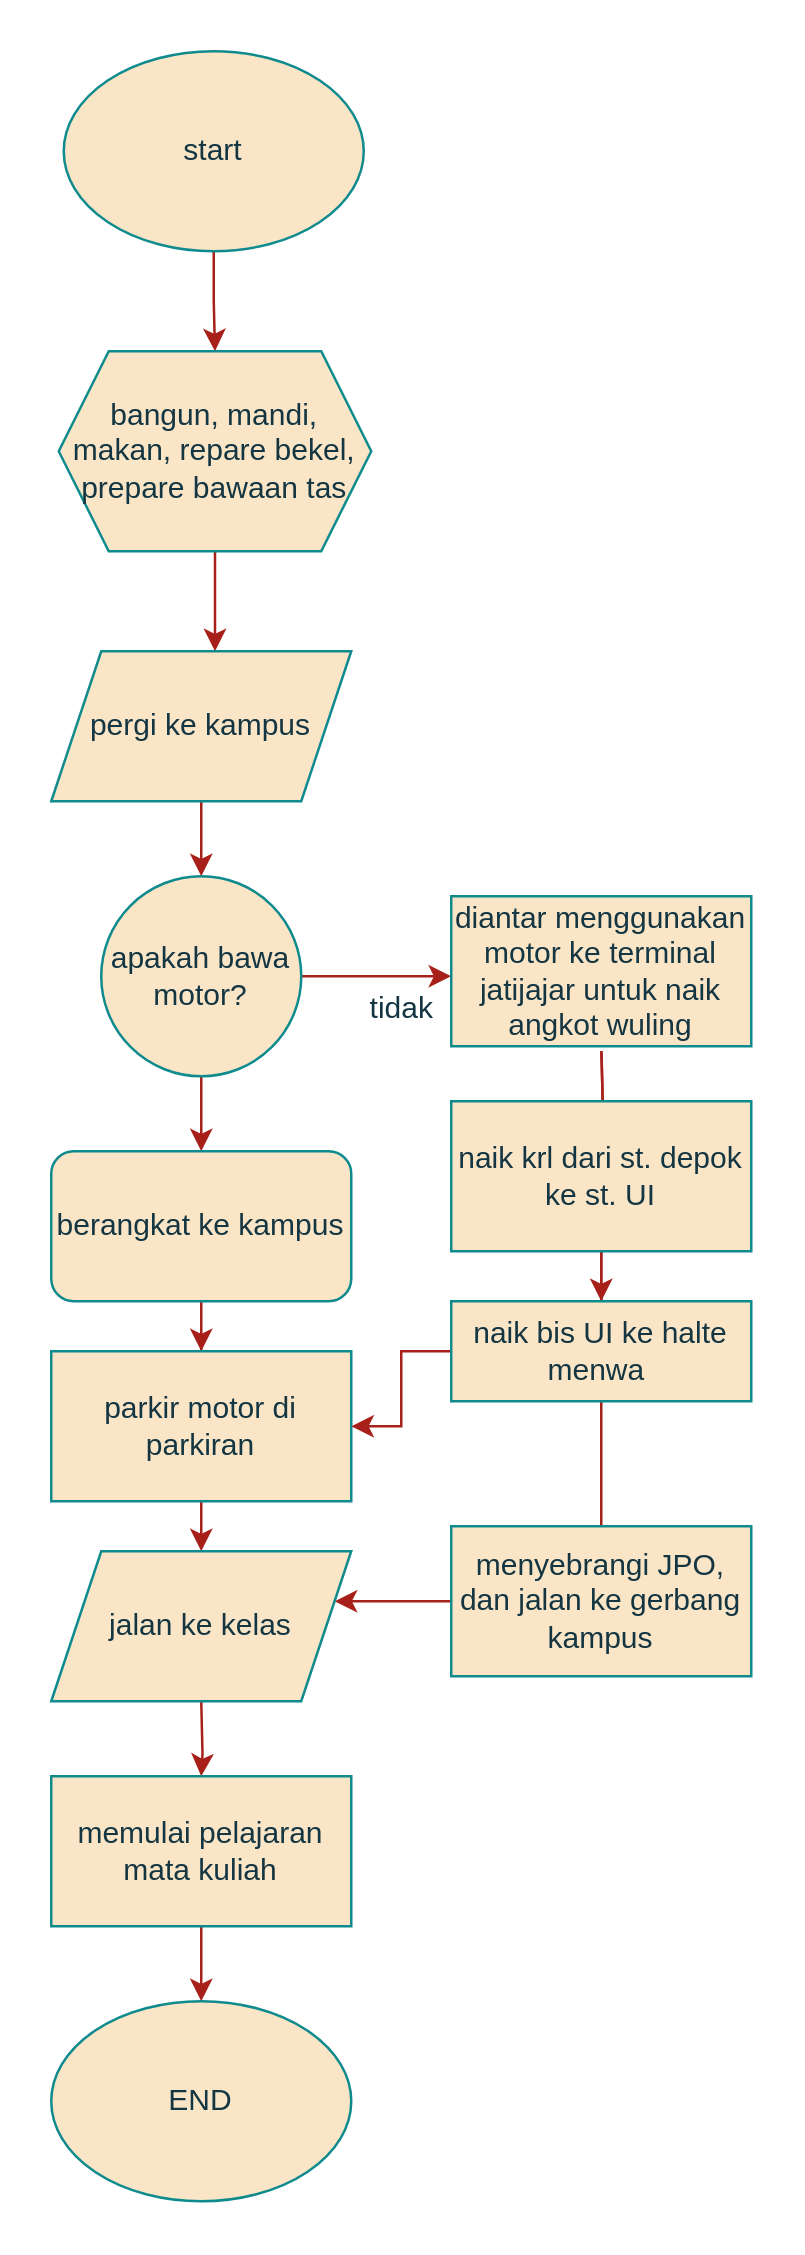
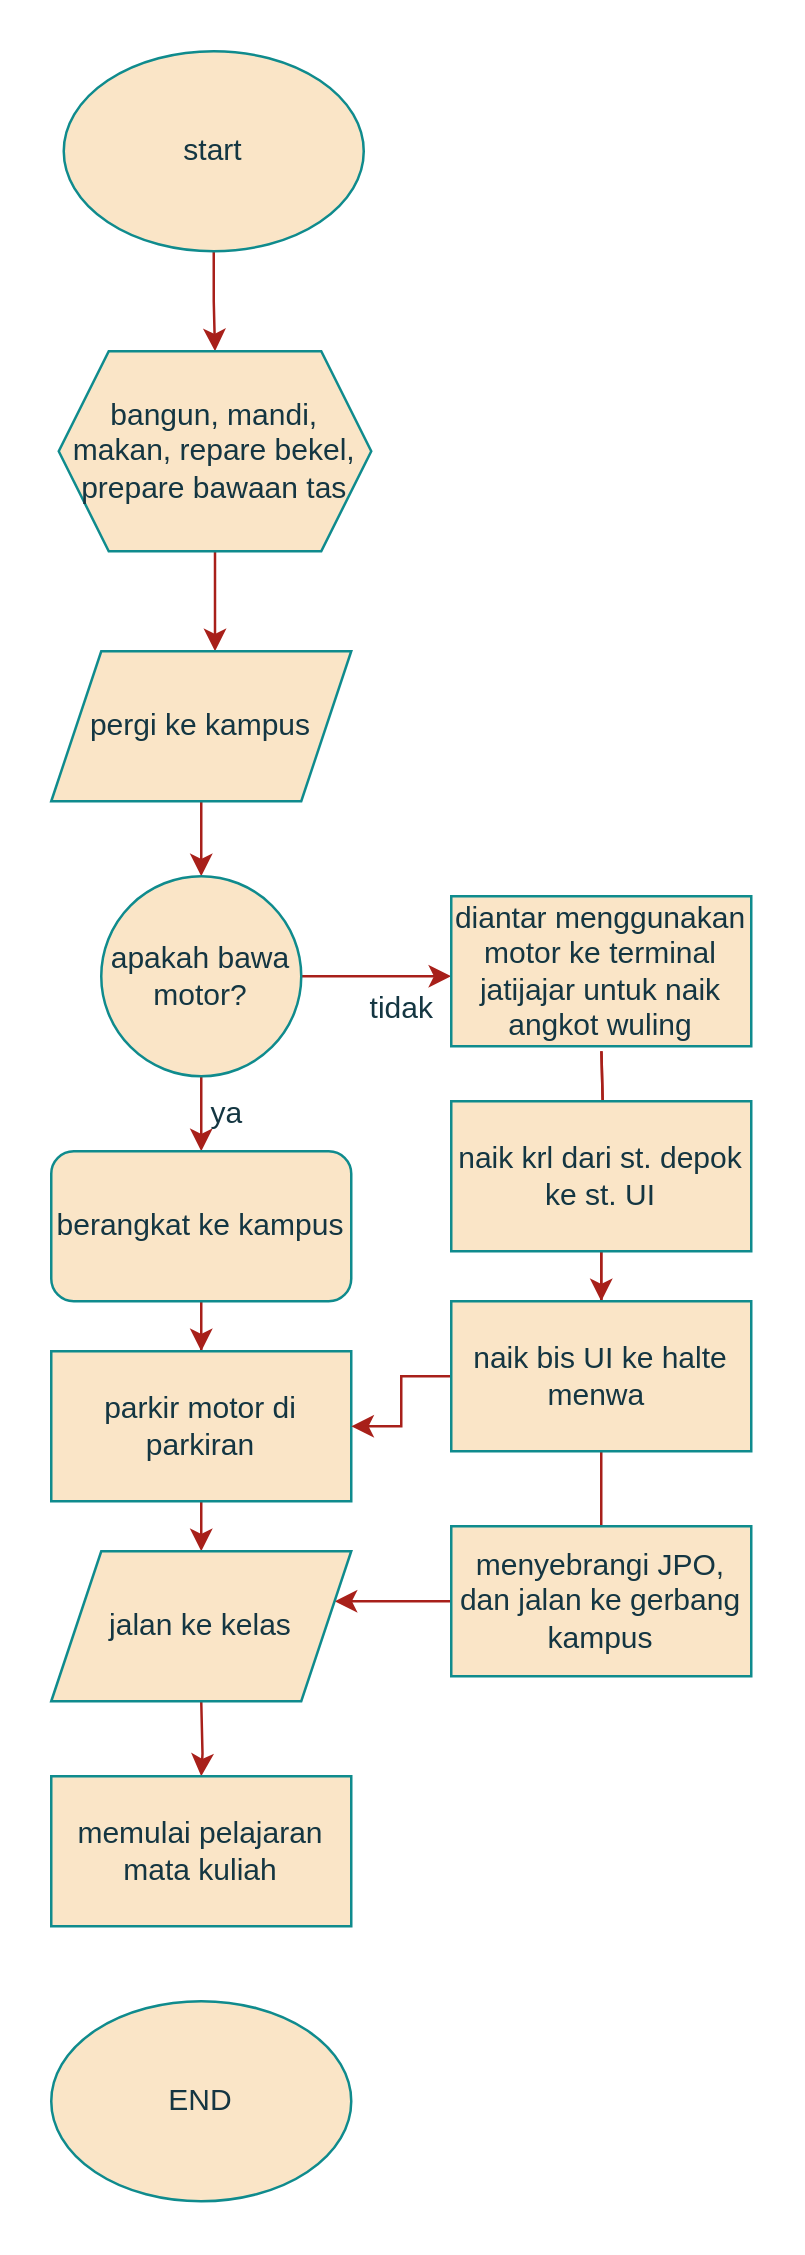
none -> (226, 1114)
(601, 1351) -> (601, 1376)
(201, 1972) -> none
